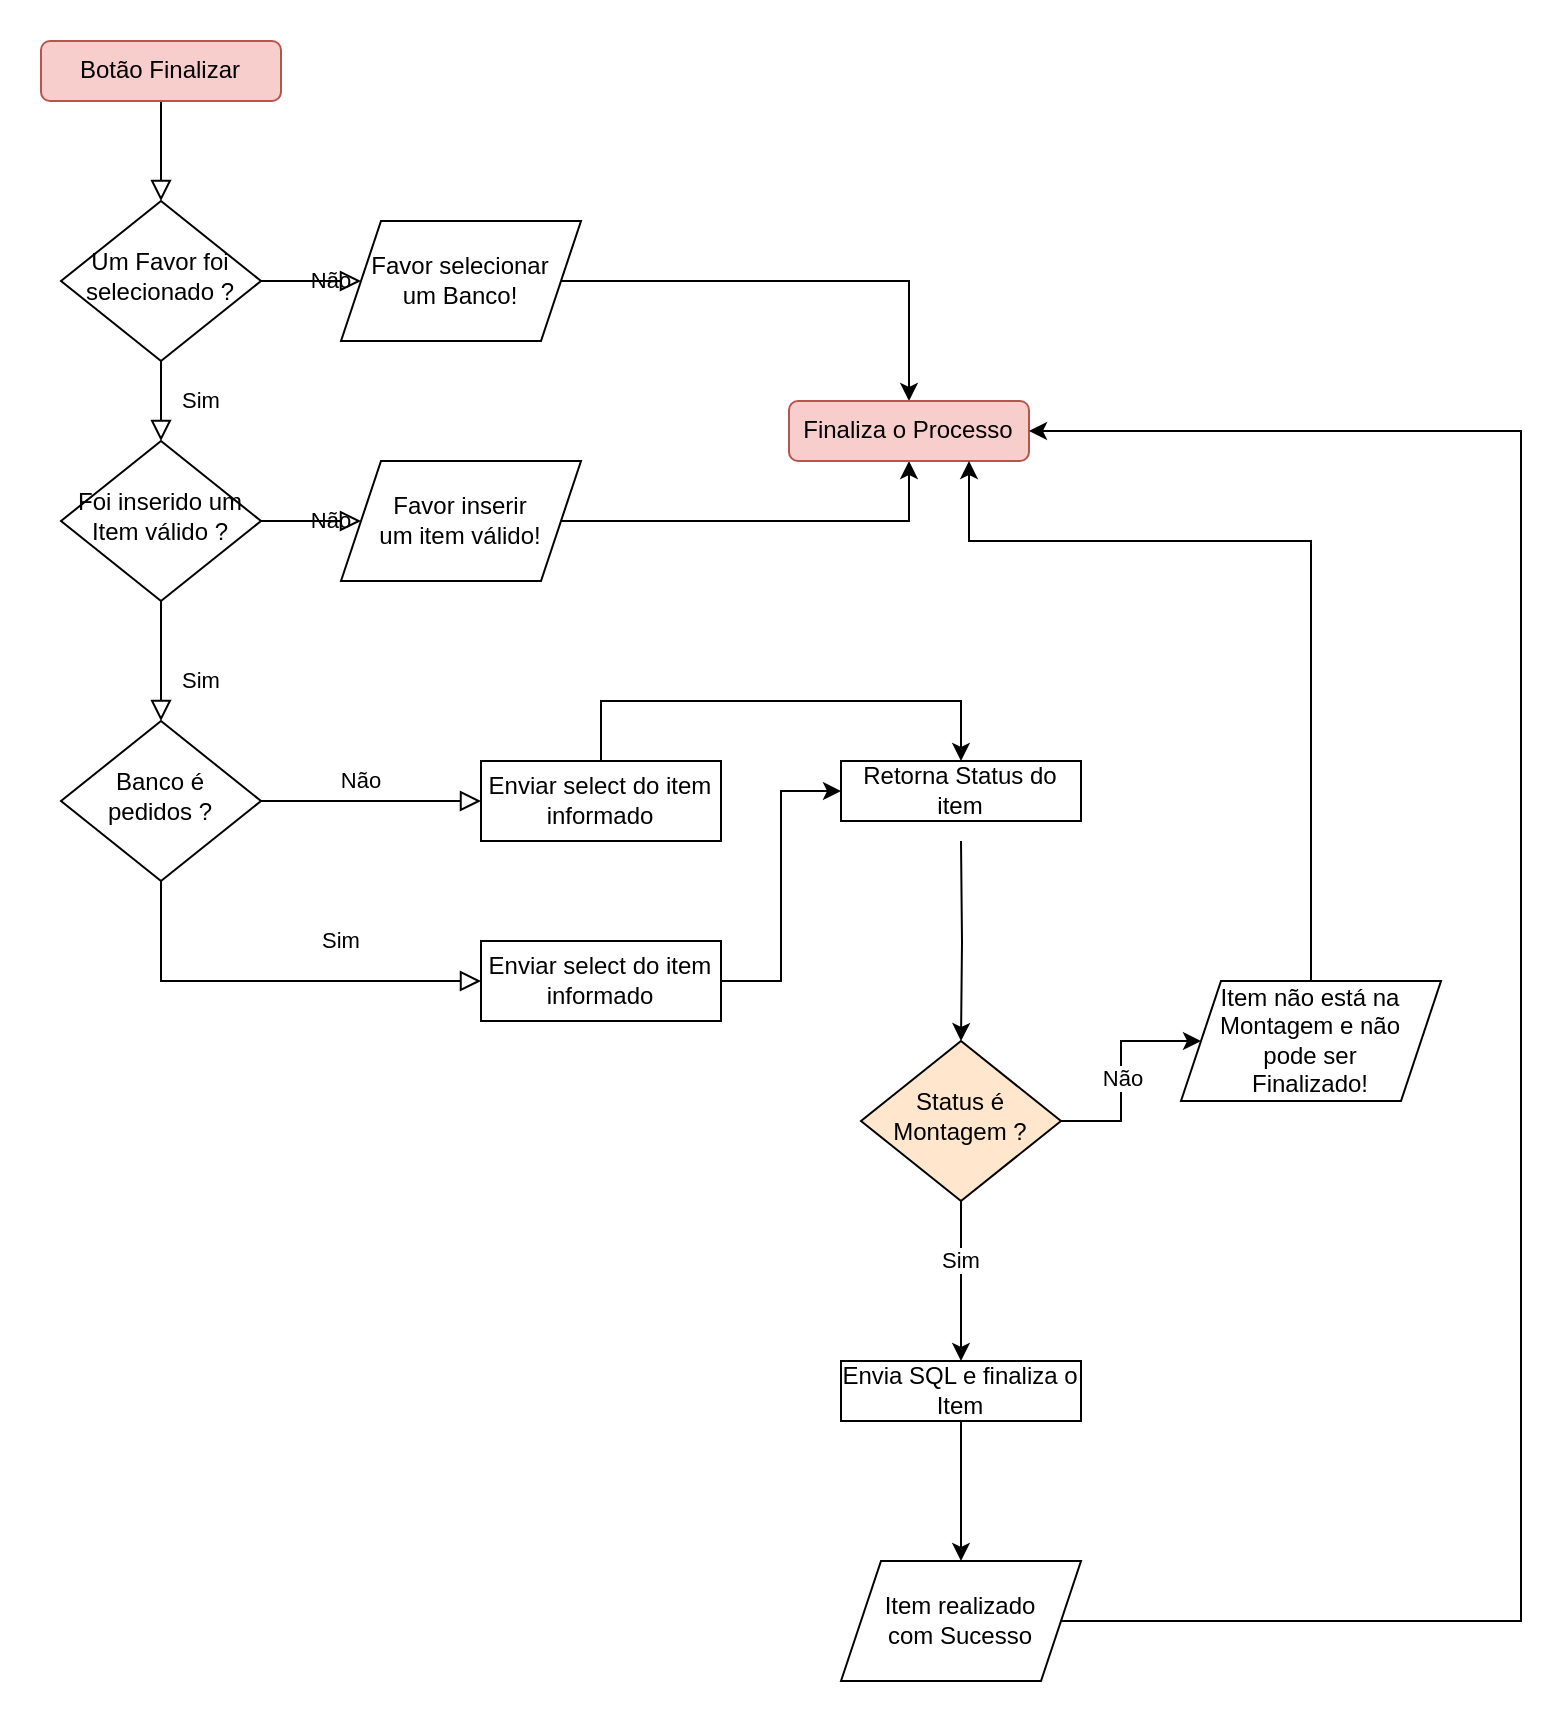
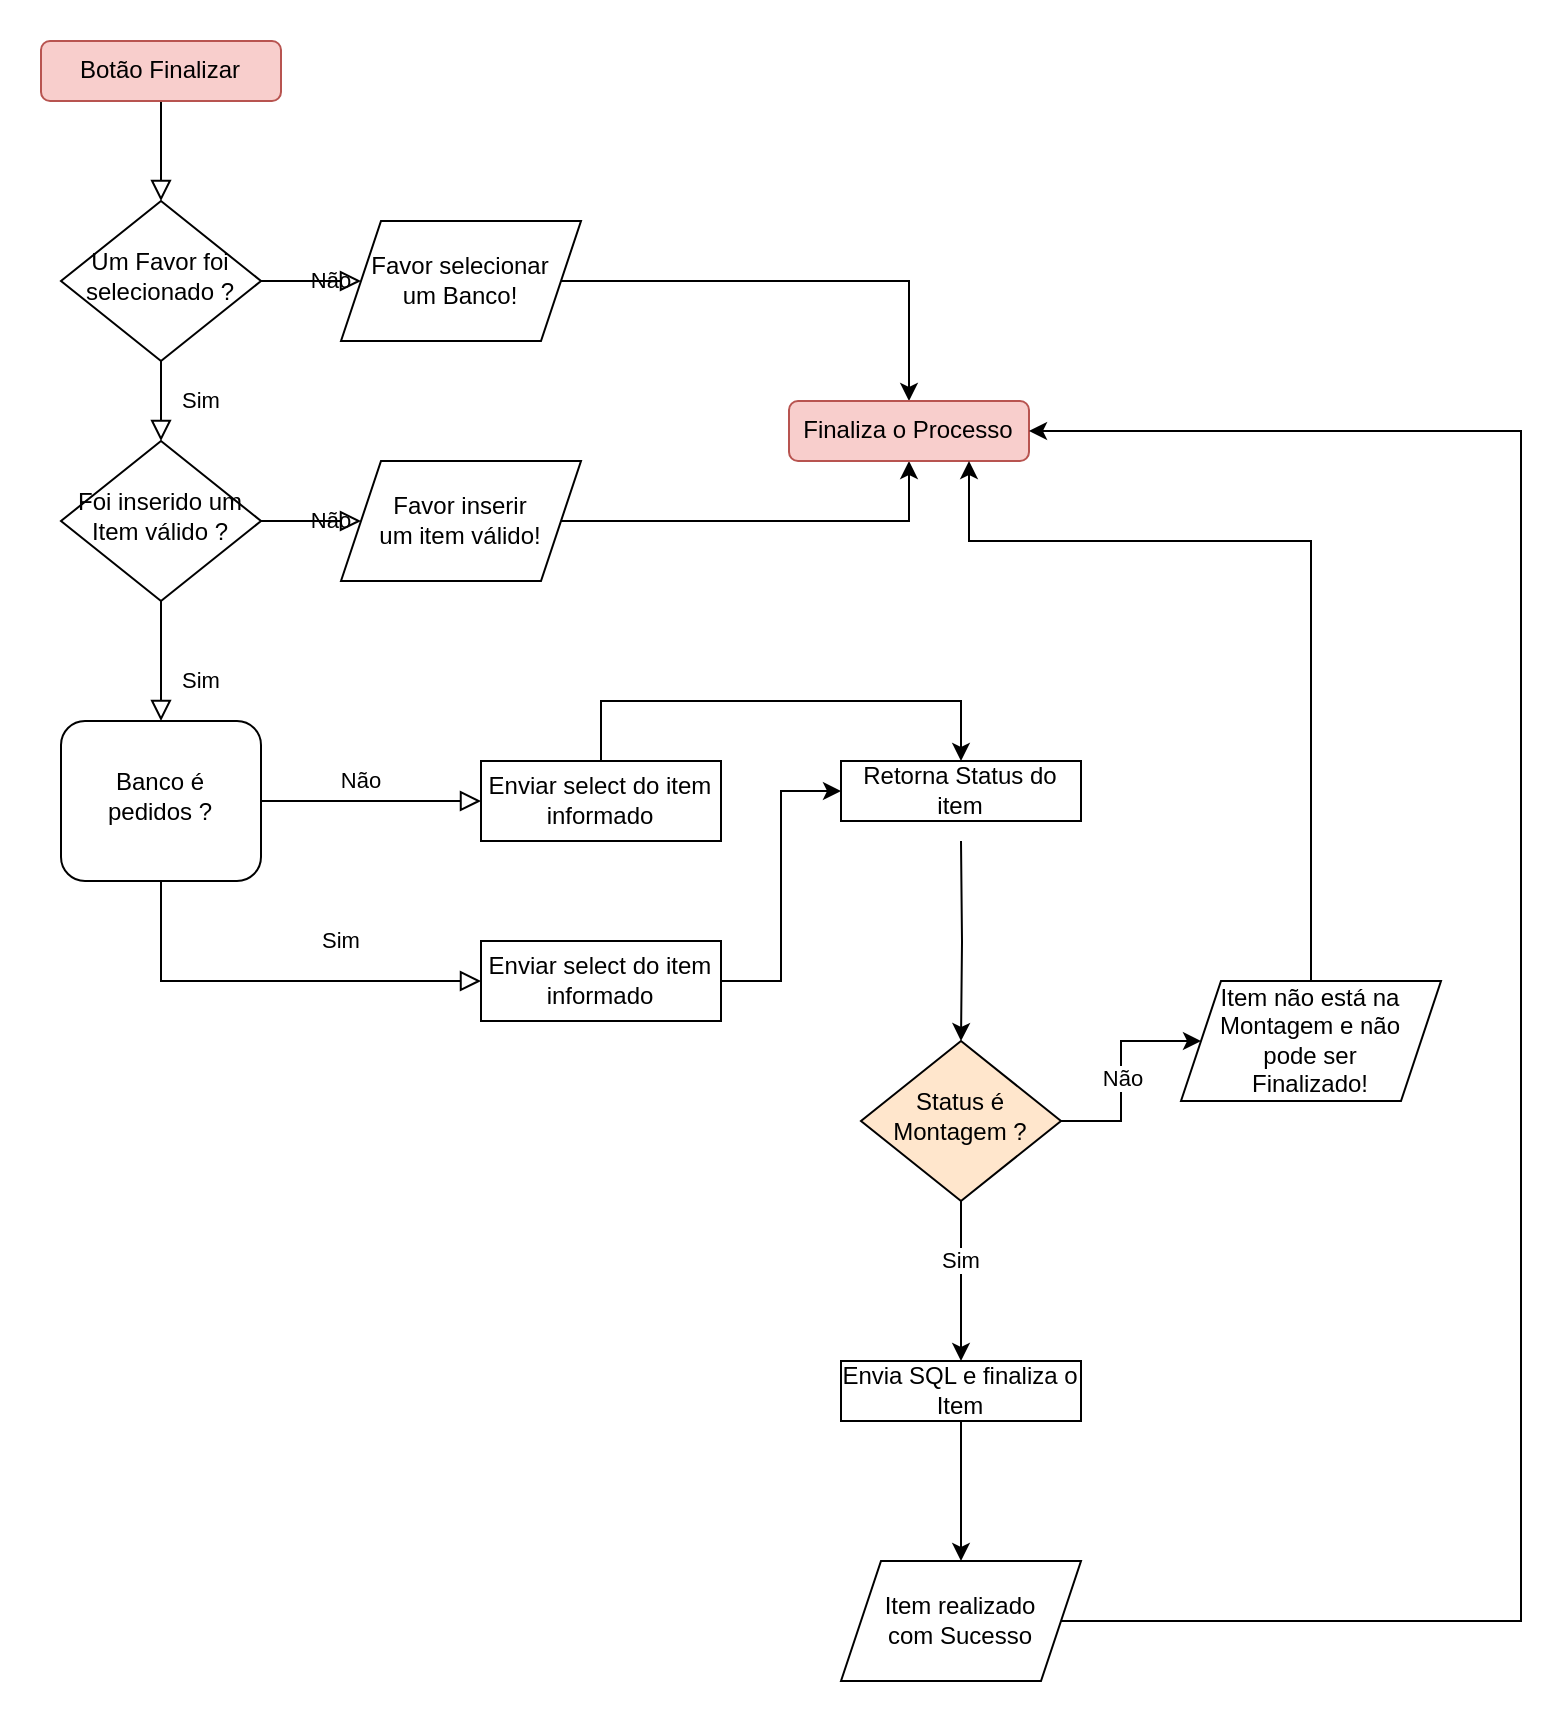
(161, 801) -> (161, 801)
